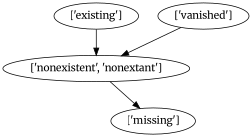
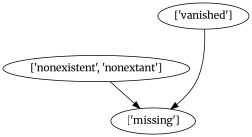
(96, 16) -> none
(155, 40) -> (200, 71)
